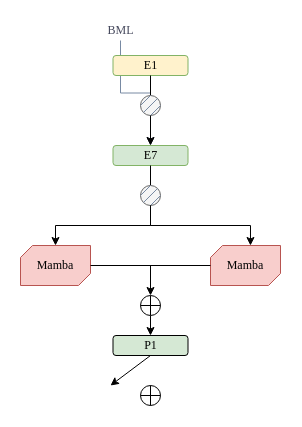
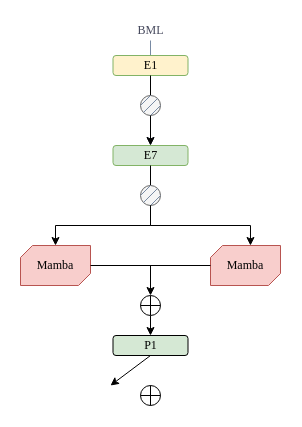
(121, 31) -> (151, 31)
